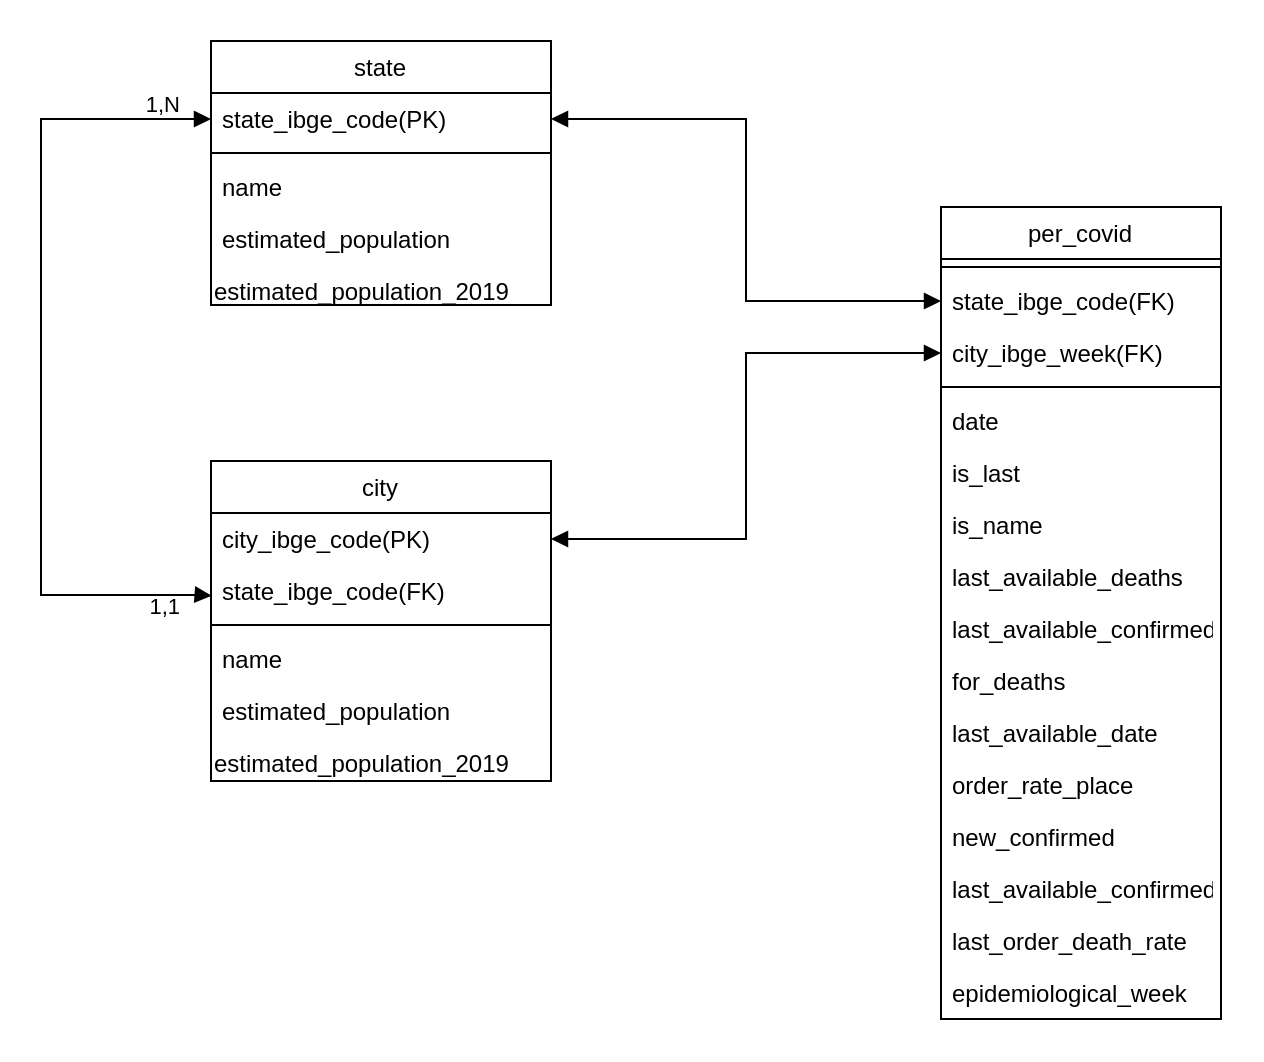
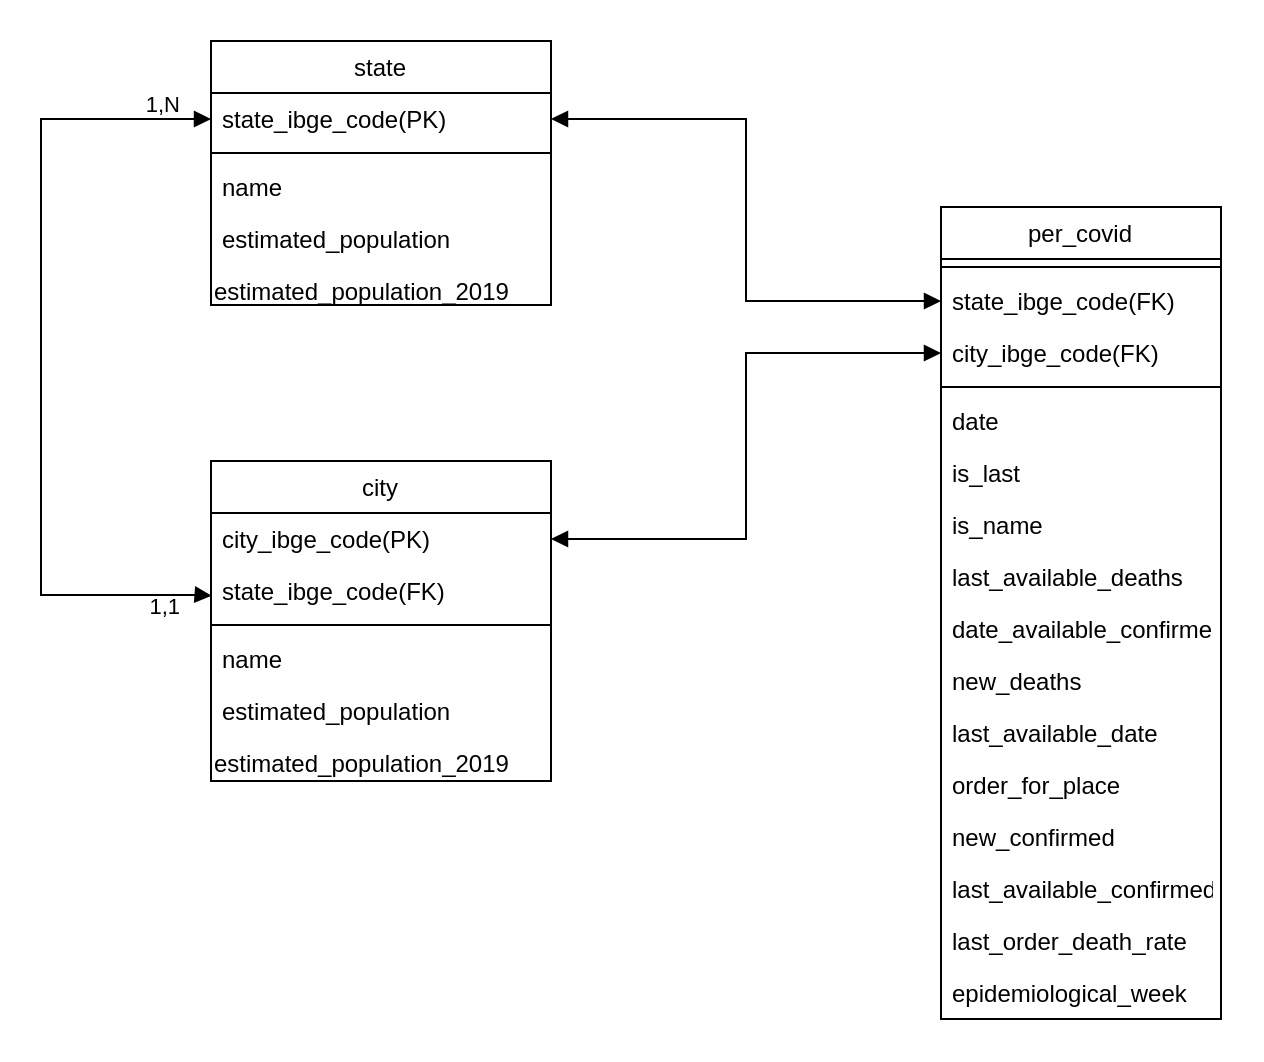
(1067, 354) -> (1067, 354)
(1098, 630) -> (1101, 630)
(1019, 682) -> (1019, 682)
(1056, 786) -> (1050, 786)
